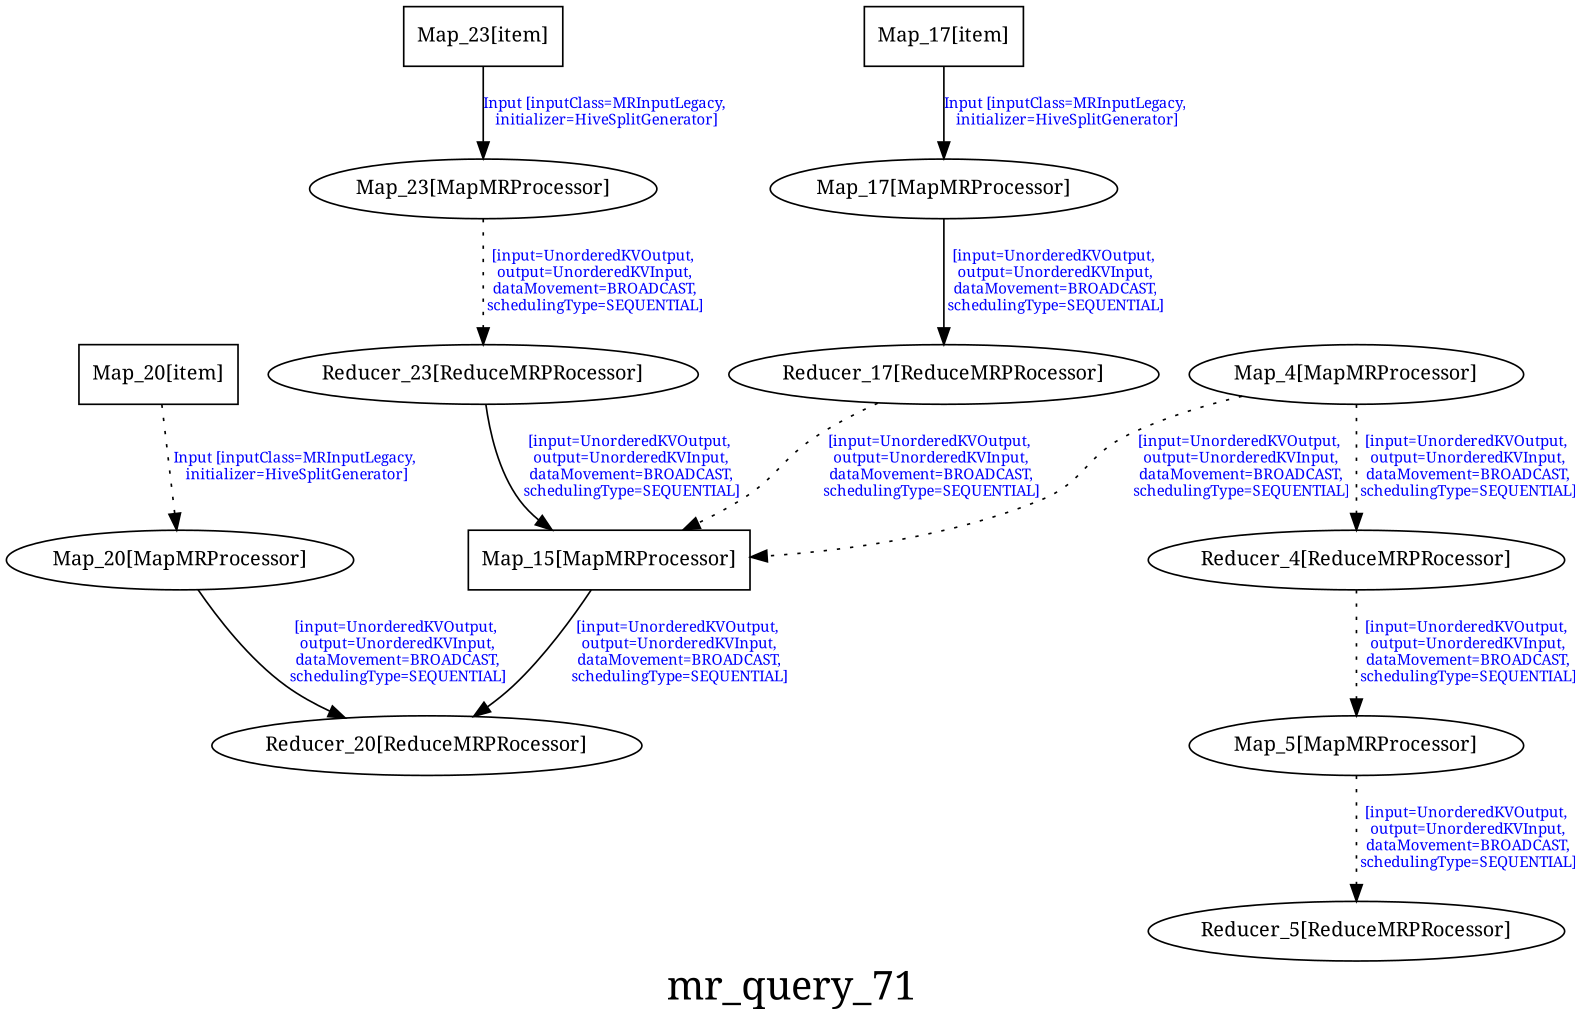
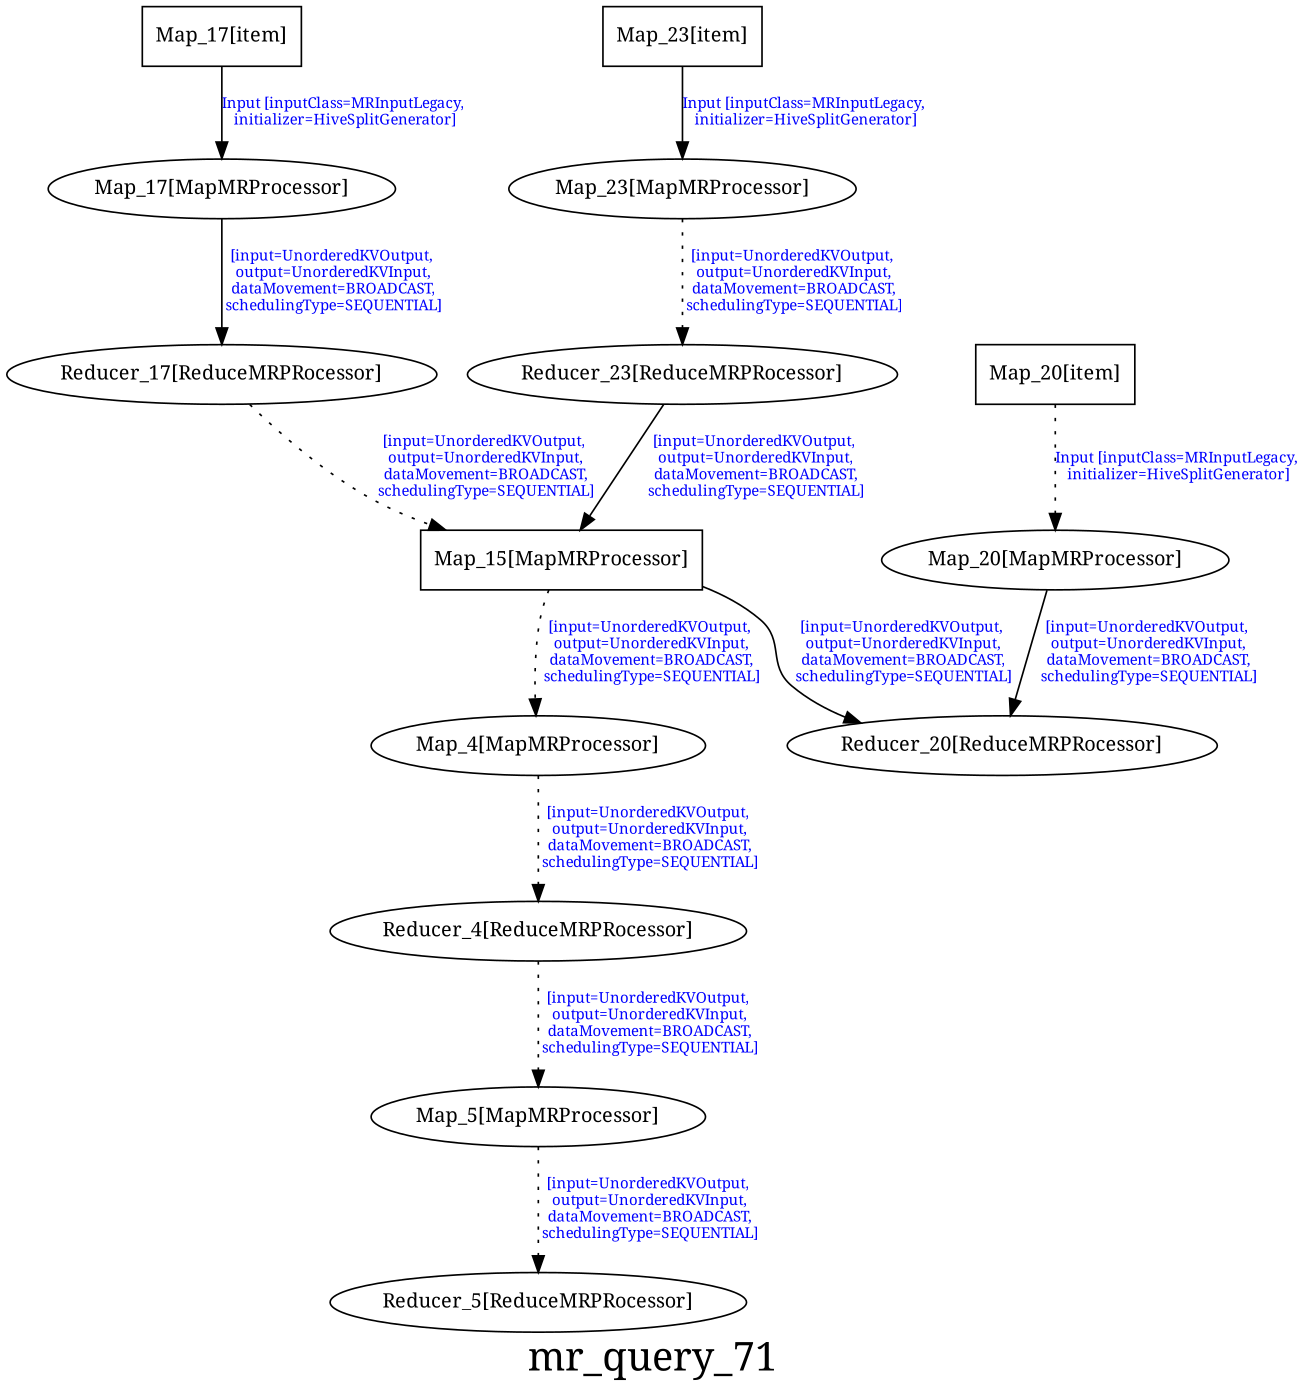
(1017, 509) -> (537, 644)
